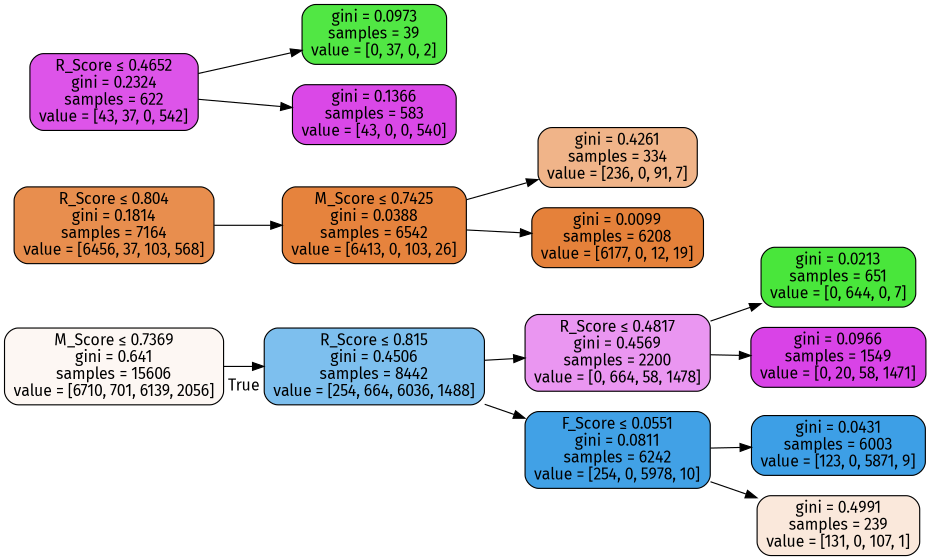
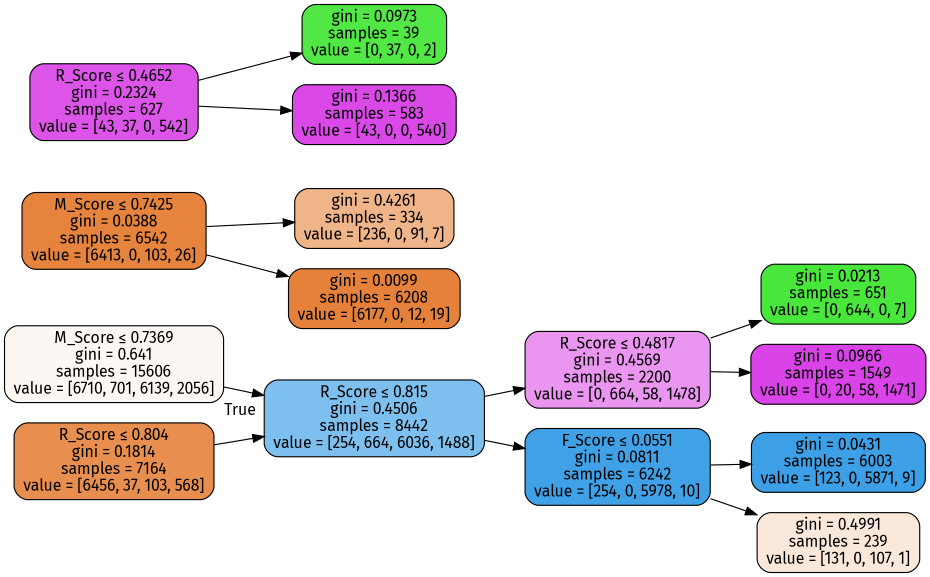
(114, 100) -> (114, 110)
(242, 225) -> (234, 442)
